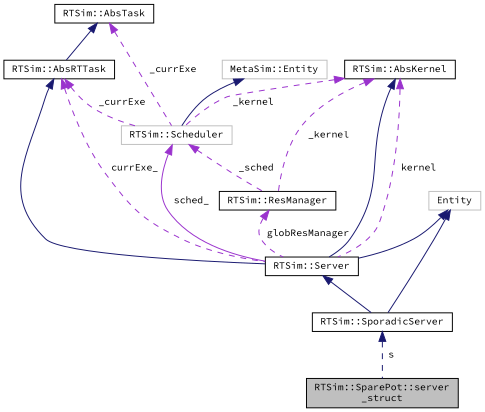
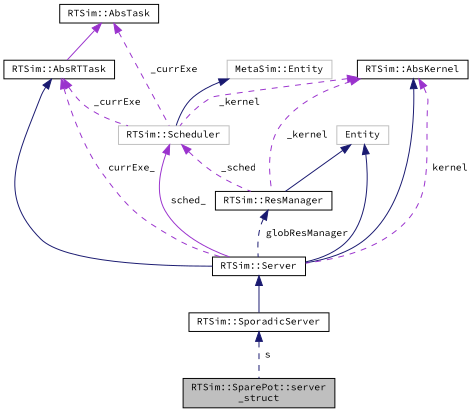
(79, 45) -> (81, 45)
(263, 242) -> (258, 238)
(418, 266) -> (314, 171)
